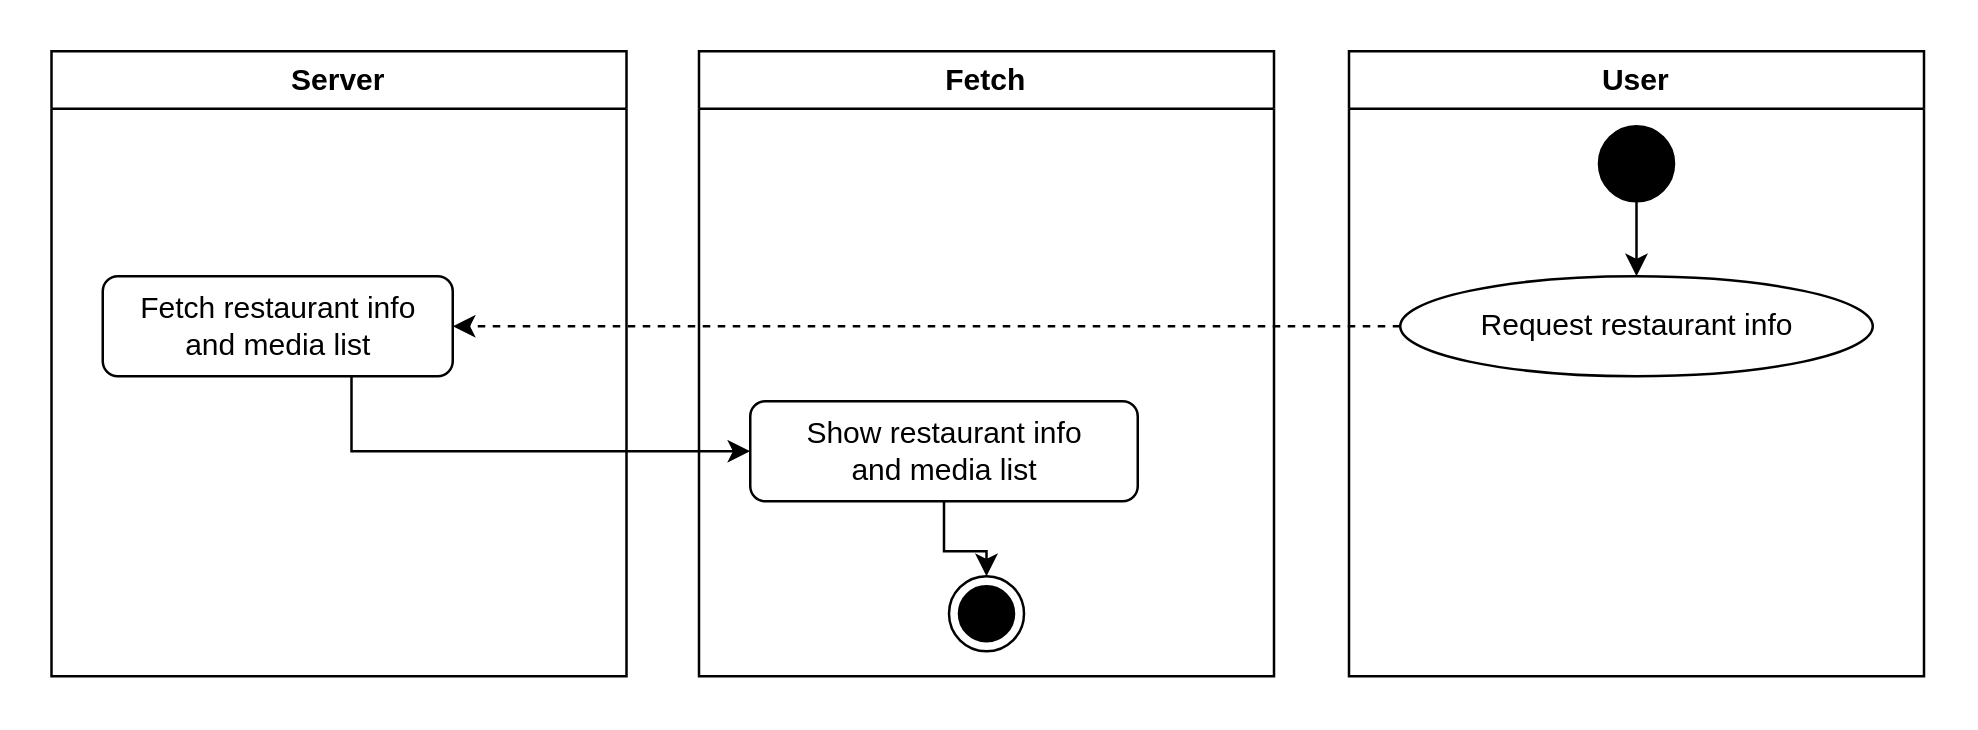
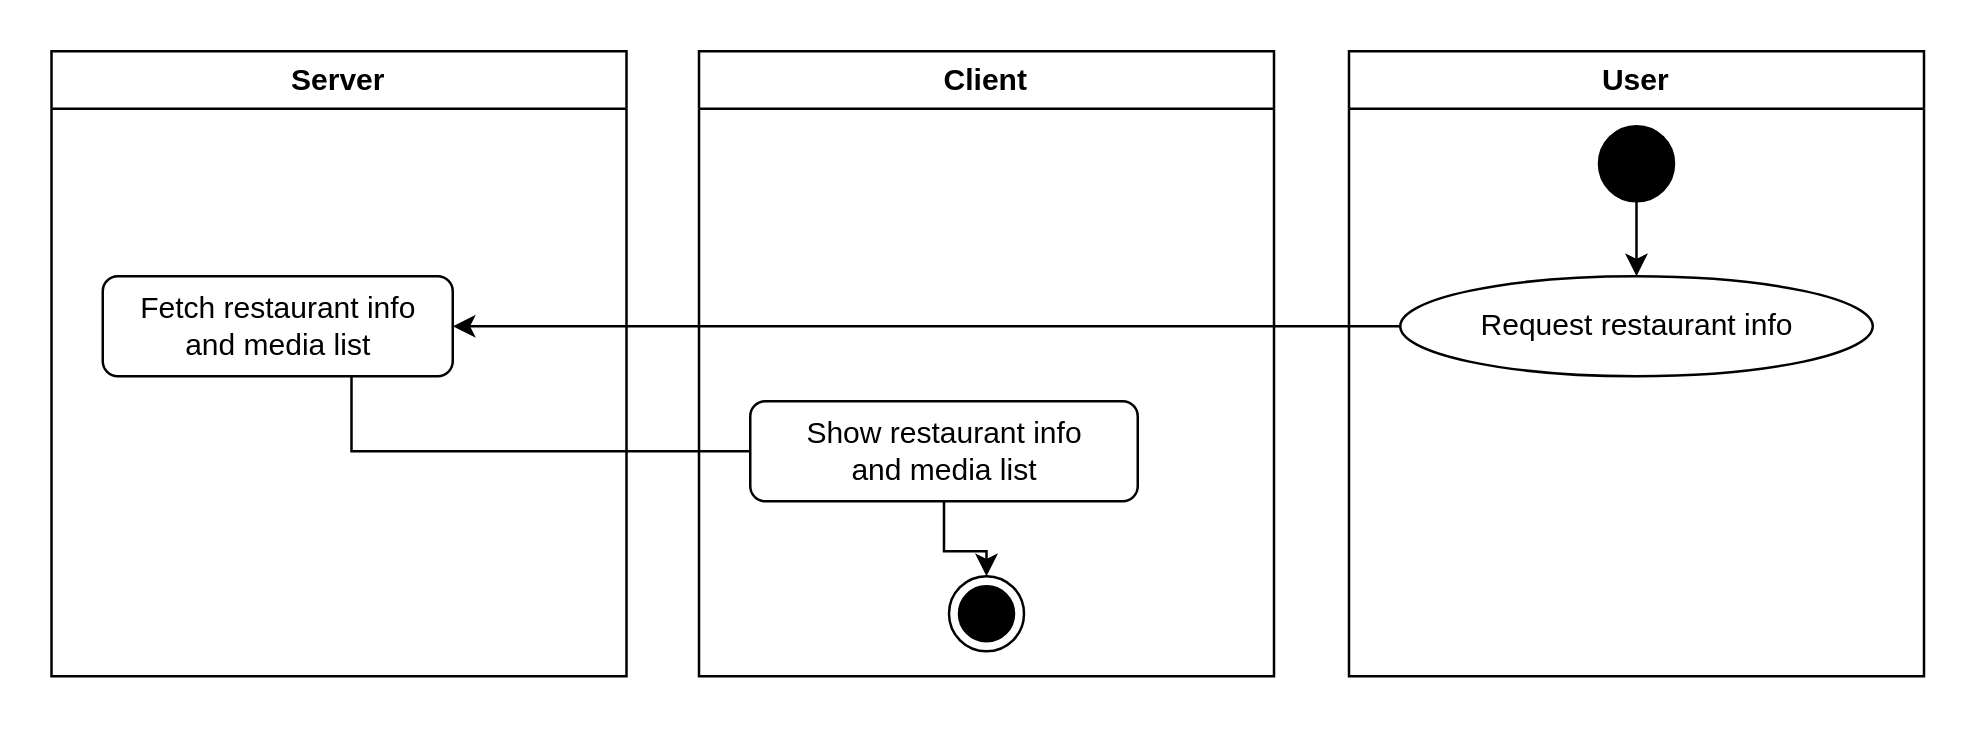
(986, 81) -> (986, 81)
(986, 326) -> (986, 326)
(732, 451) -> (739, 451)
